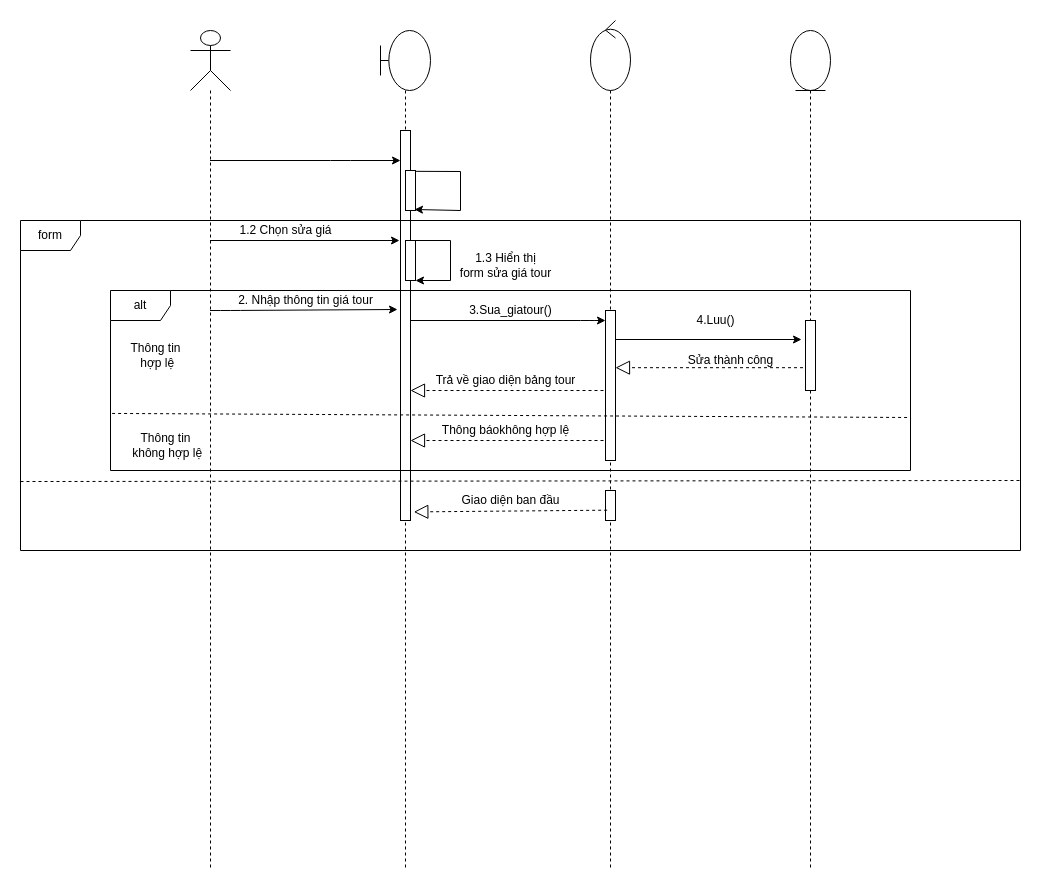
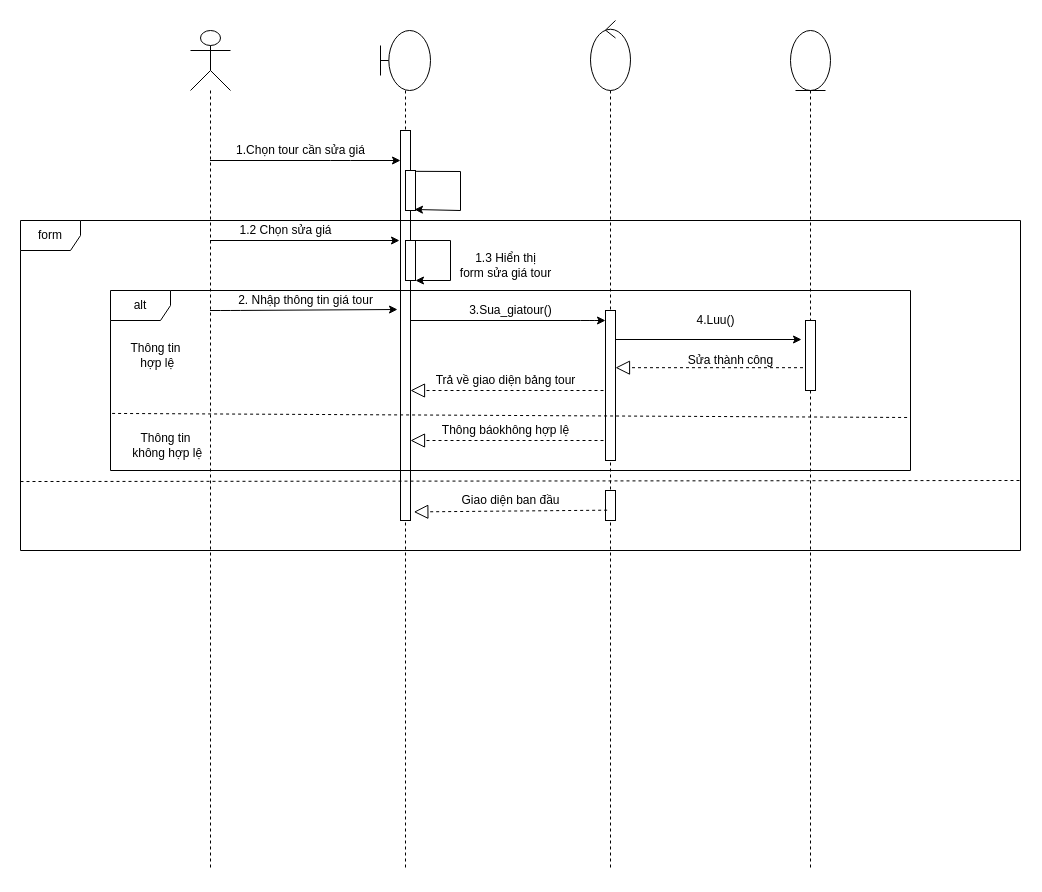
none -> (301, 151)
